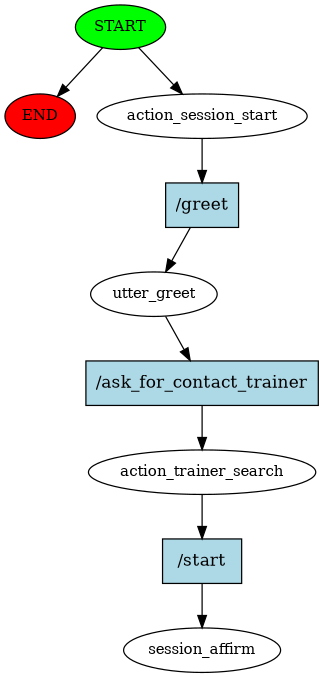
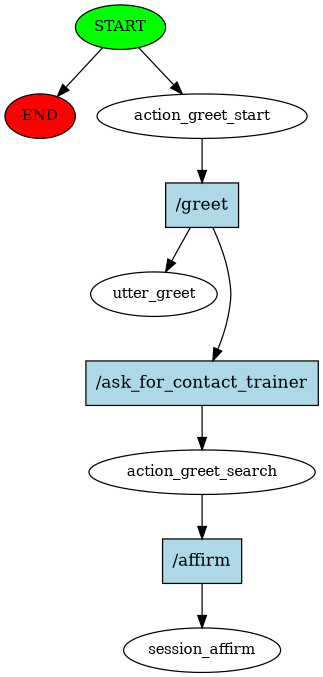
(202, 116) -> (202, 116)
(175, 333) -> (231, 288)
(202, 472) -> (202, 472)
(202, 561) -> (202, 561)
